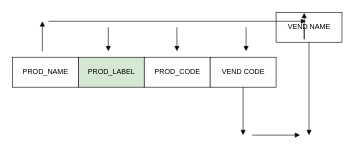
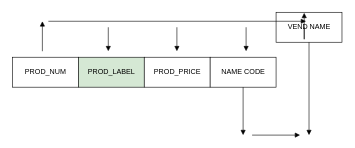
(46, 72) -> (46, 72)
(178, 72) -> (178, 72)
(244, 72) -> (244, 72)
